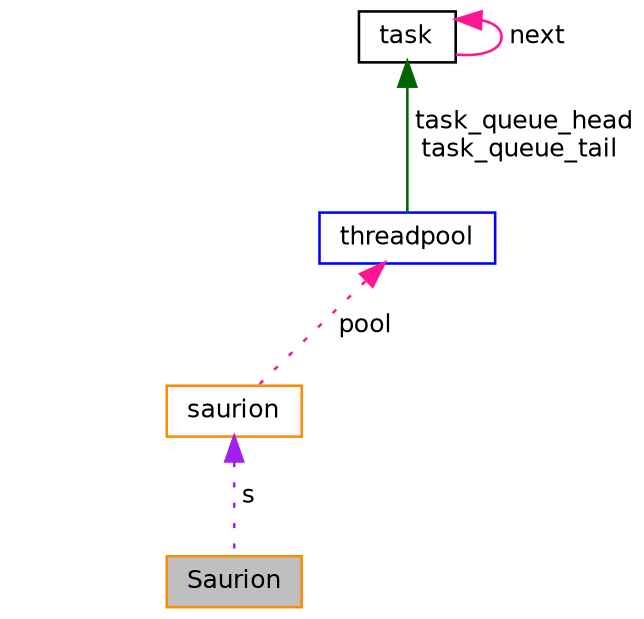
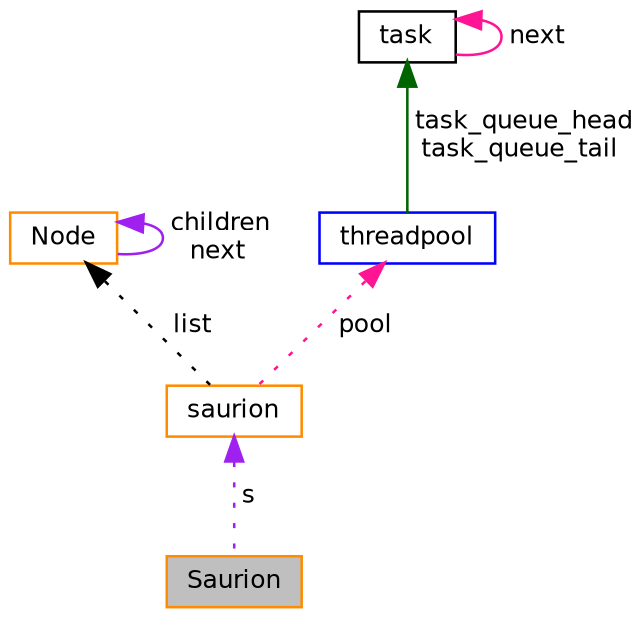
none -> (64, 238)
